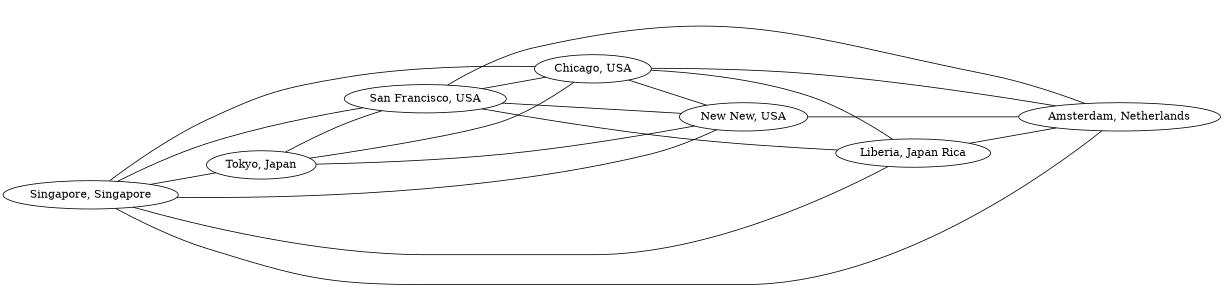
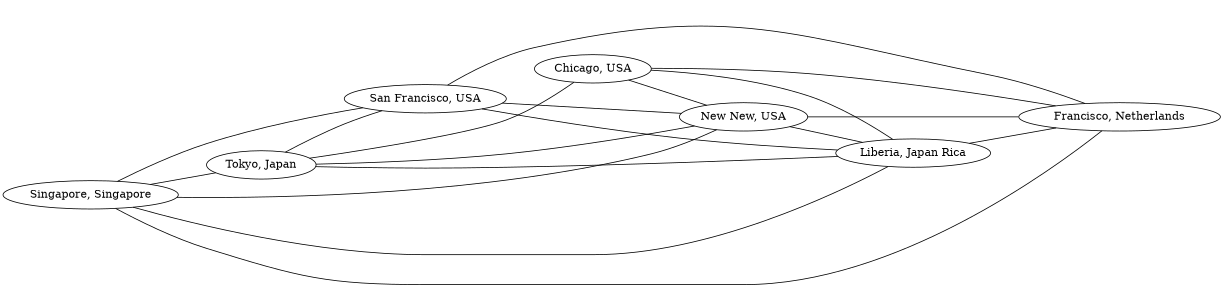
(514, 83) -> none
(311, 84) -> none
(1120, 117) -> (1120, 117)
none -> (826, 134)
none -> (564, 166)
